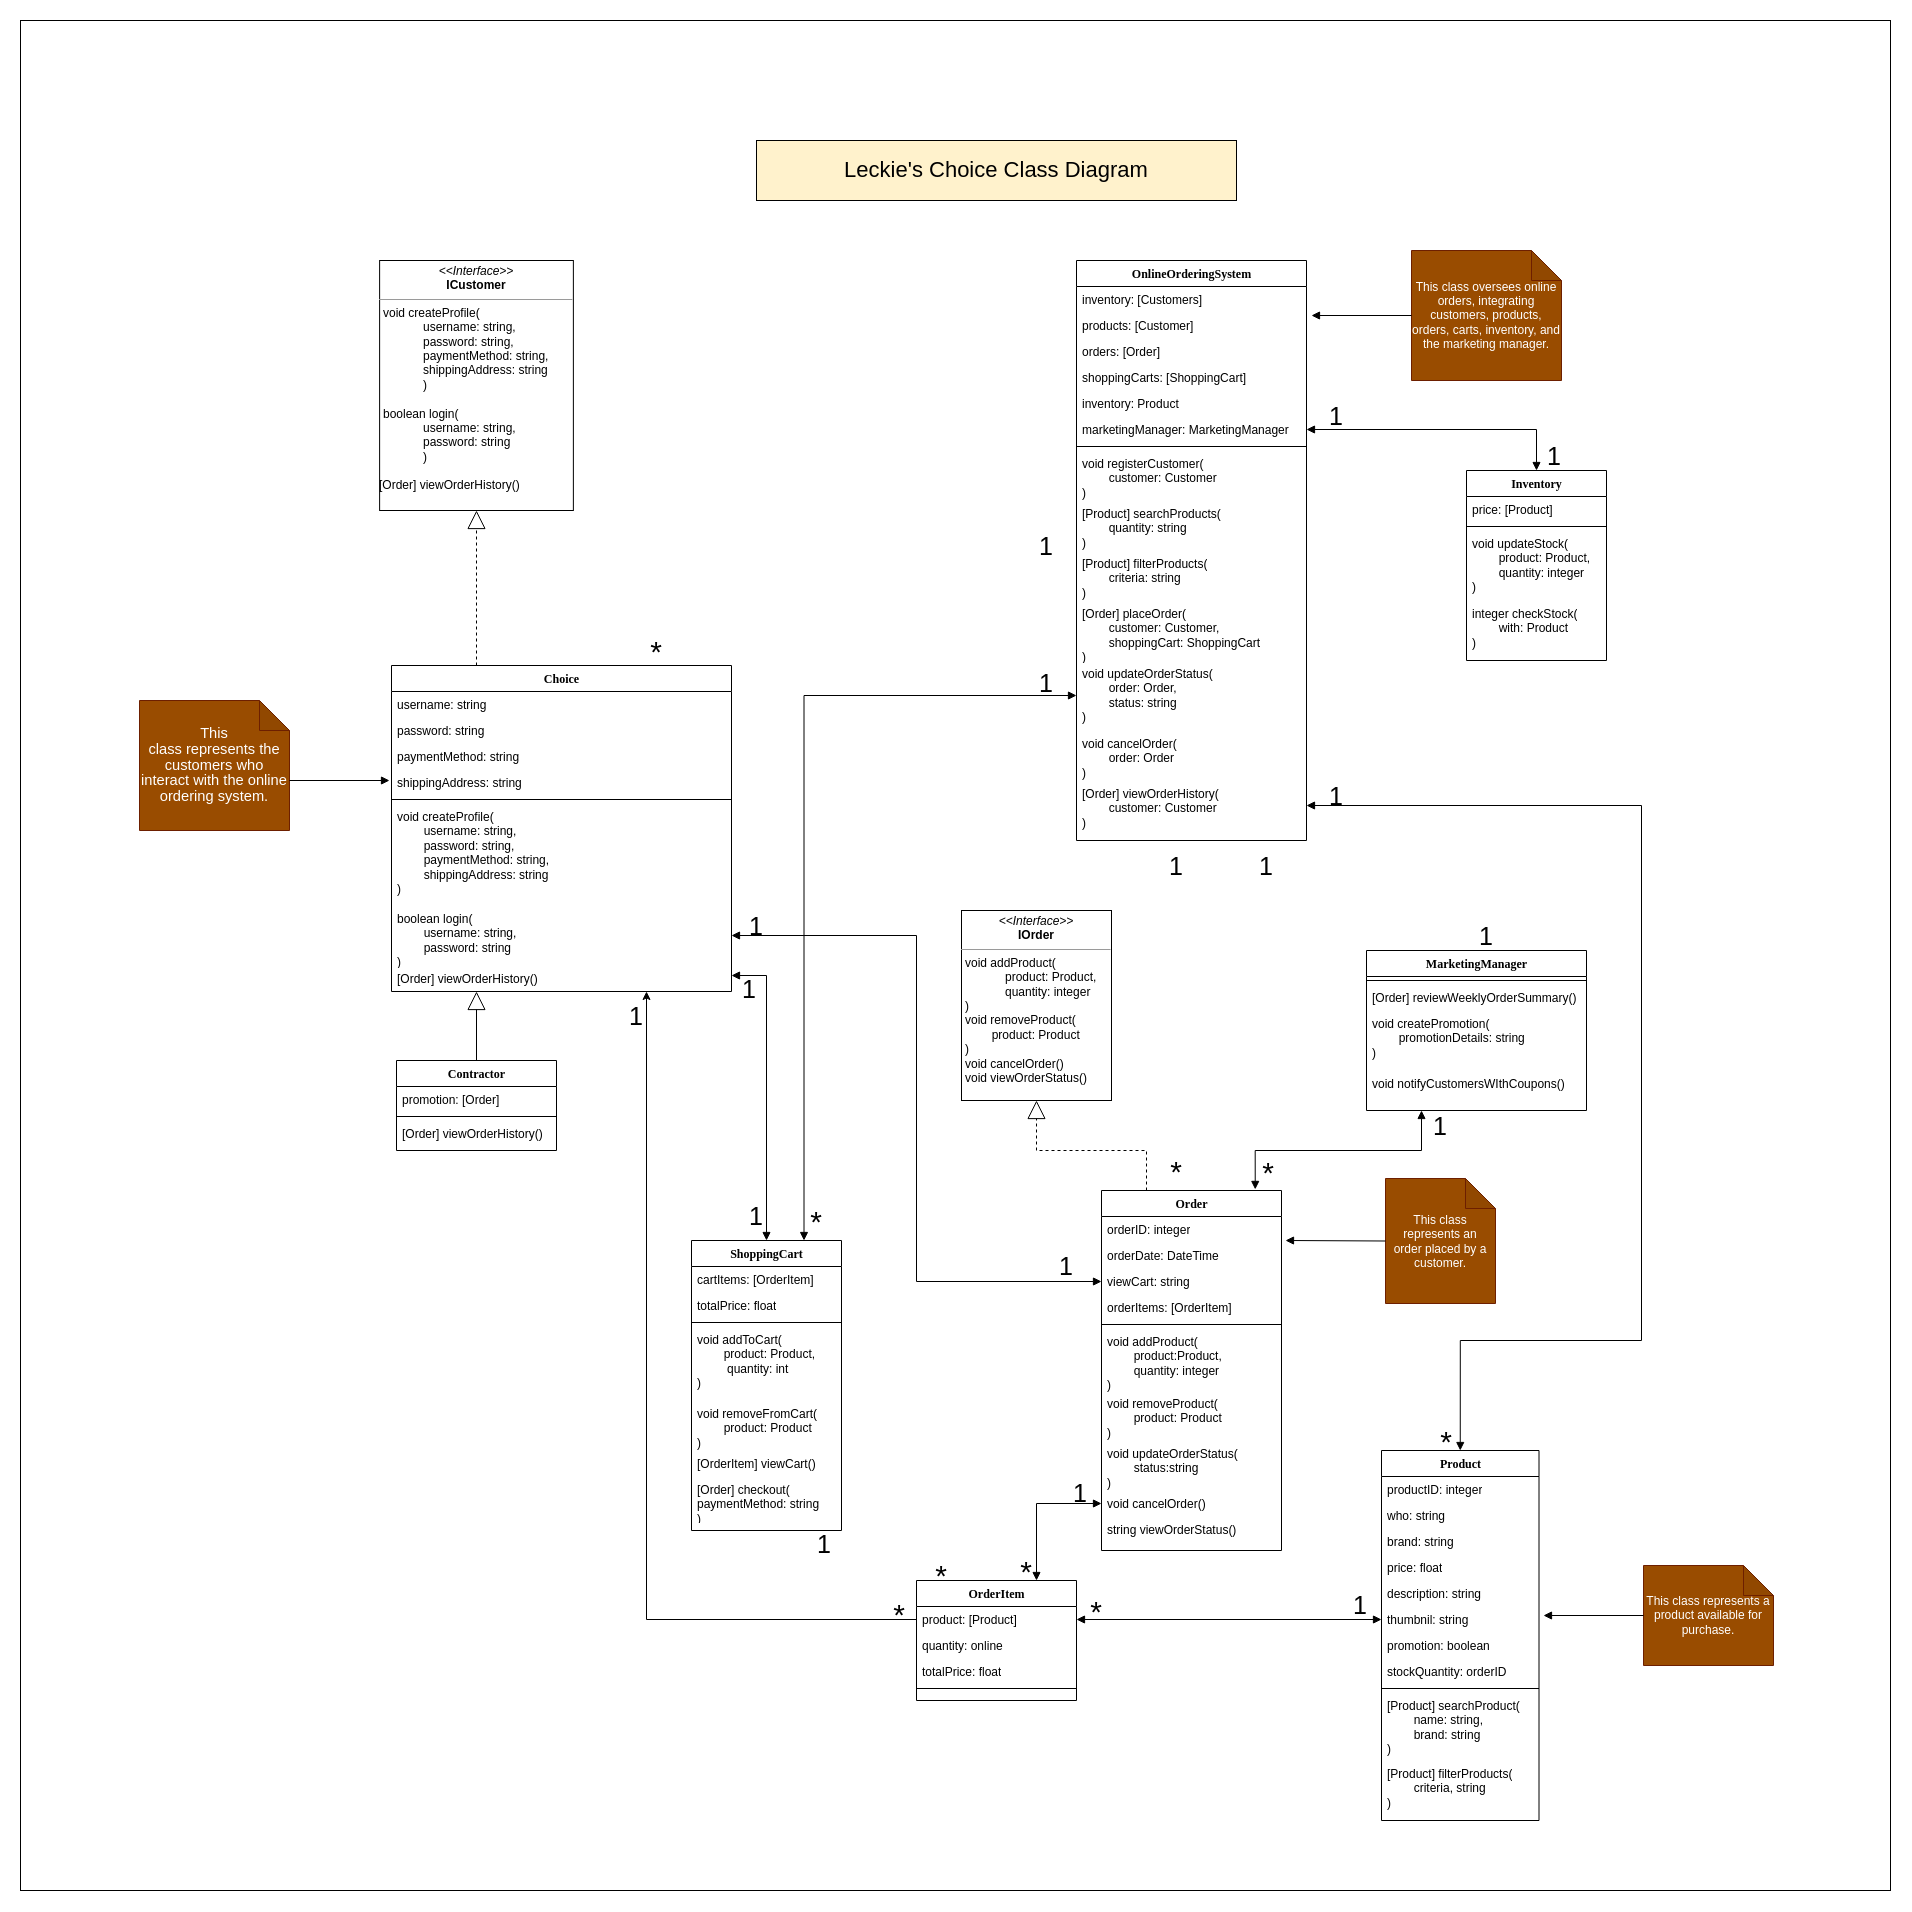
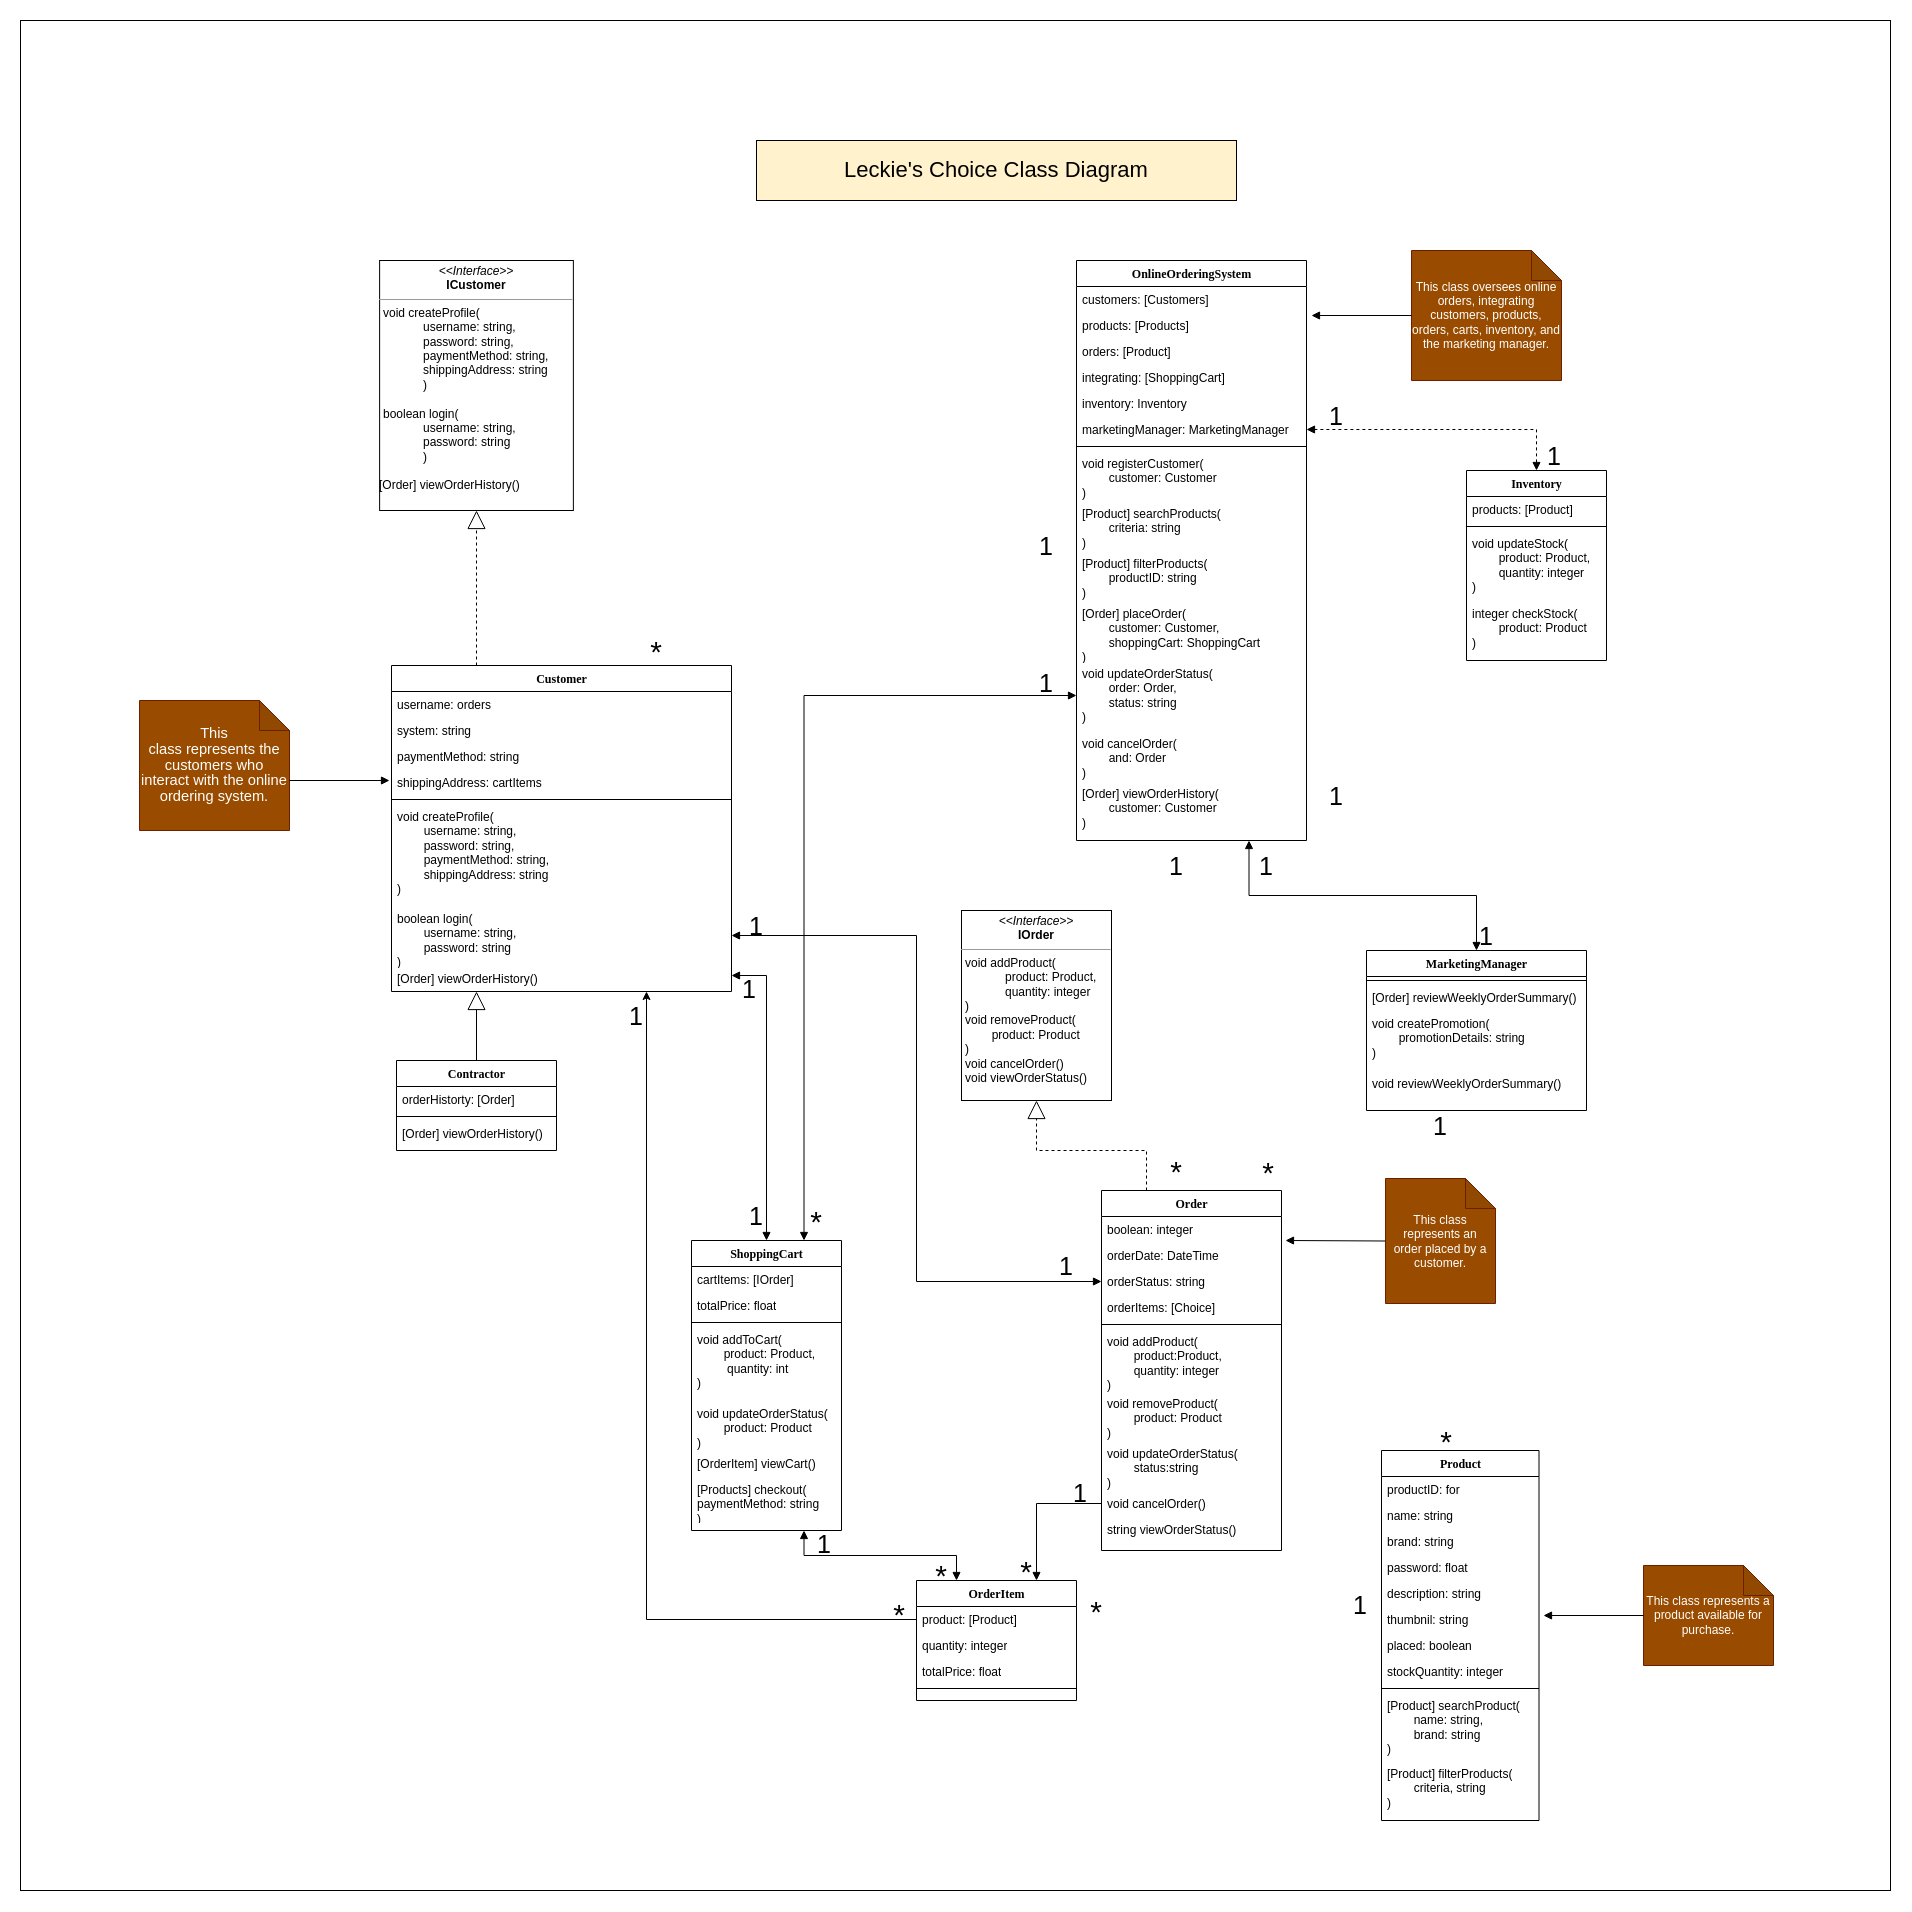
(1152, 301) -> (1153, 301)
(1147, 327) -> (1147, 327)
(1130, 353) -> (1137, 353)
(1174, 379) -> (1165, 379)
(1138, 405) -> (1145, 405)
(1441, 430) -> (1441, 430)
(1522, 511) -> (1533, 511)
(1165, 529) -> (1165, 529)
(1162, 579) -> (1162, 579)
(1533, 629) -> (1533, 629)
(562, 680) -> (562, 680)
(447, 706) -> (448, 706)
(447, 732) -> (440, 732)
(1135, 759) -> (1135, 759)
(467, 784) -> (479, 784)
none -> (1362, 896)
(1642, 1051) -> none
(1478, 1092) -> (1470, 1085)
(458, 1101) -> (472, 1101)
(1339, 1151) -> none
(1157, 1231) -> (1155, 1231)
(1155, 1283) -> (1167, 1283)
(768, 1288) -> (758, 1281)
(1182, 1309) -> (1170, 1309)
(762, 1429) -> (768, 1436)
(1443, 1491) -> (1431, 1491)
(1092, 1504) -> (1096, 1504)
(763, 1505) -> (763, 1505)
(1420, 1517) -> (1423, 1517)
none -> (880, 1556)
(1422, 1569) -> (1433, 1569)
(1229, 1620) -> none
(968, 1647) -> (973, 1647)
(1442, 1647) -> (1432, 1647)
(1457, 1673) -> (1455, 1673)
